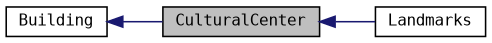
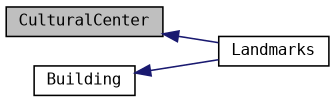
(143, 22) -> (185, 65)
